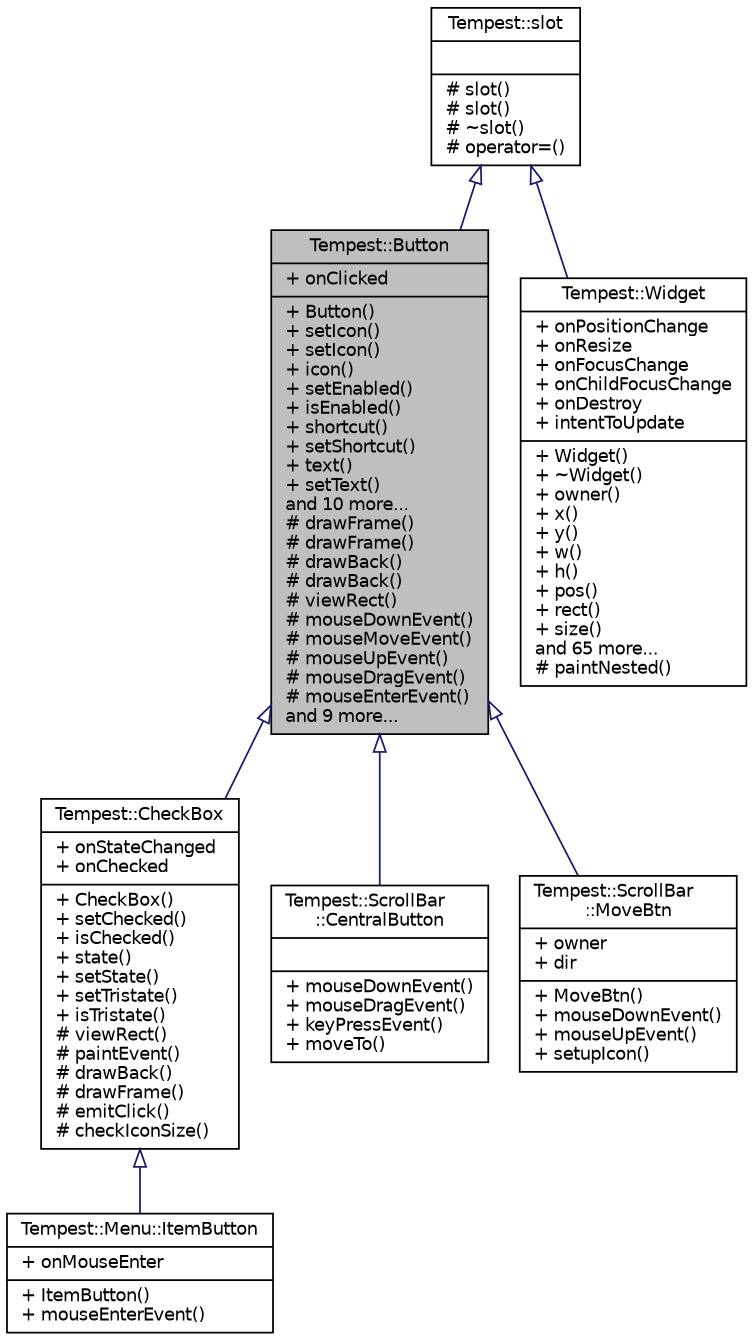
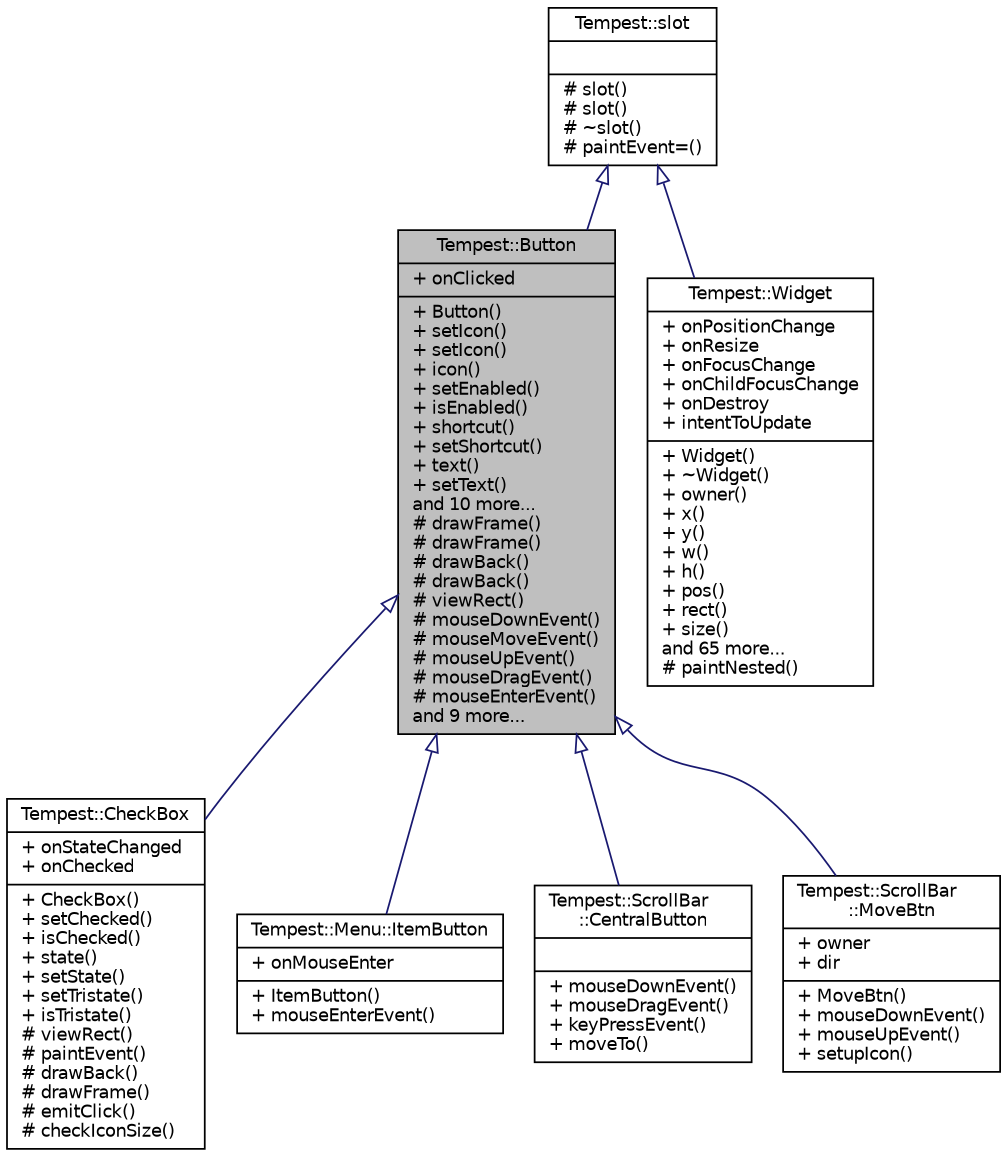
(506, 148) -> (633, 148)
(140, 1190) -> (409, 833)
